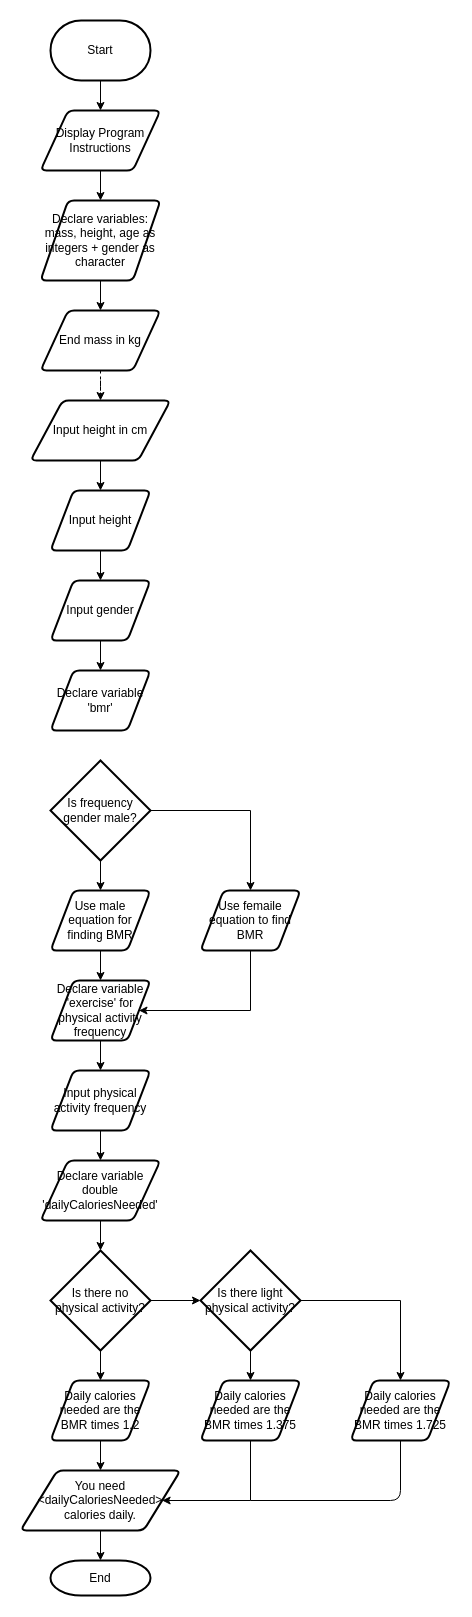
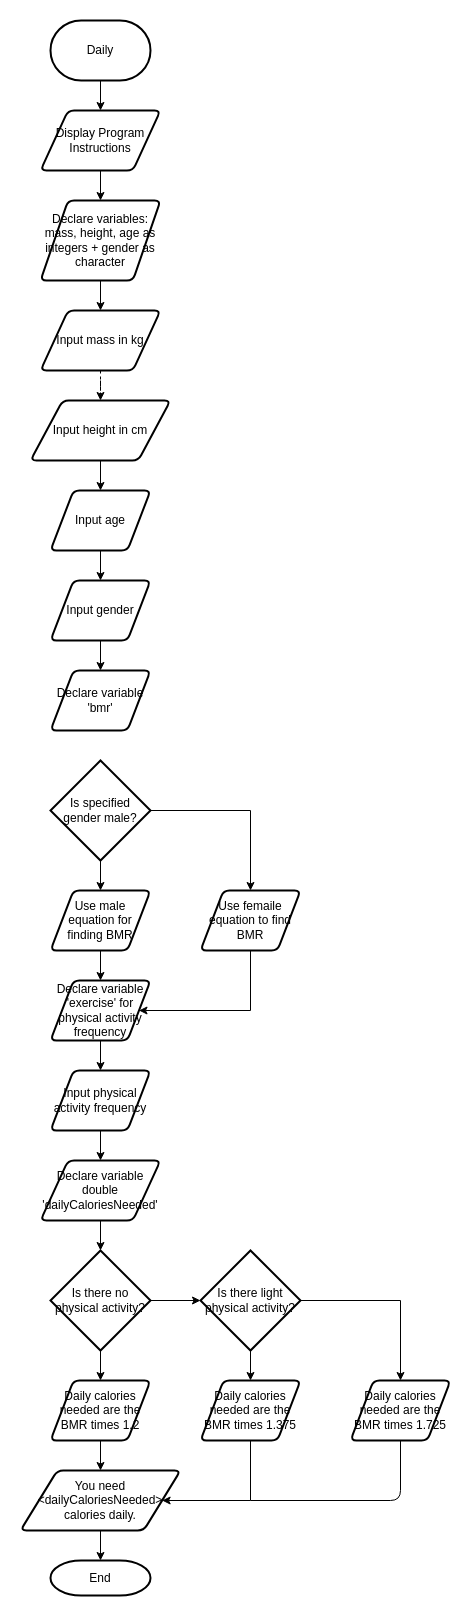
(101, 51) -> (101, 51)
(101, 341) -> (101, 341)
(101, 521) -> (101, 521)
(101, 811) -> (101, 811)
